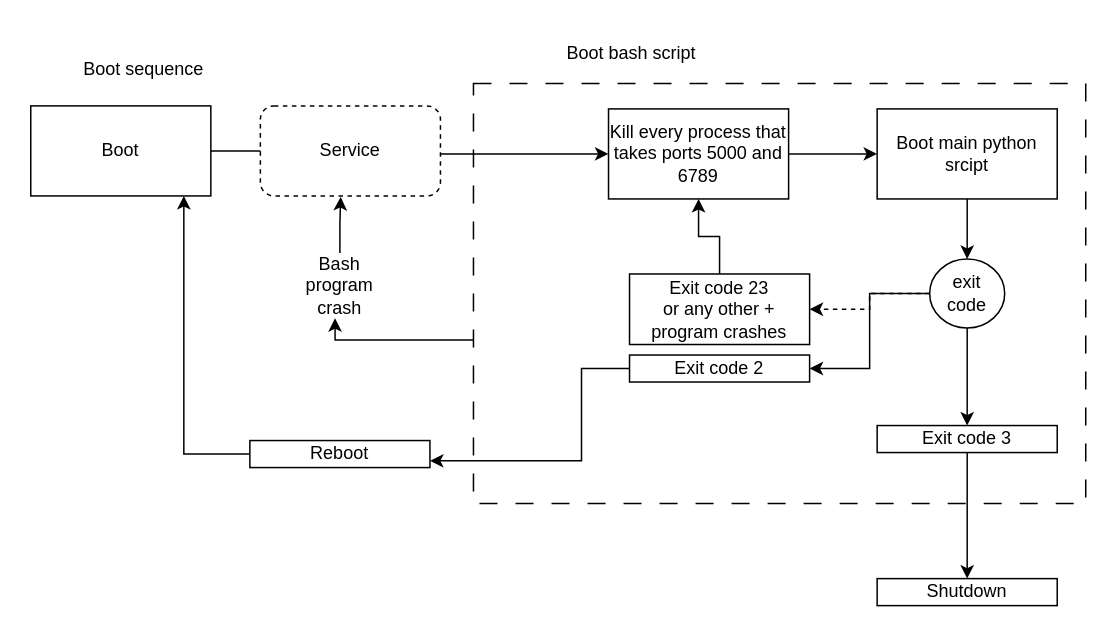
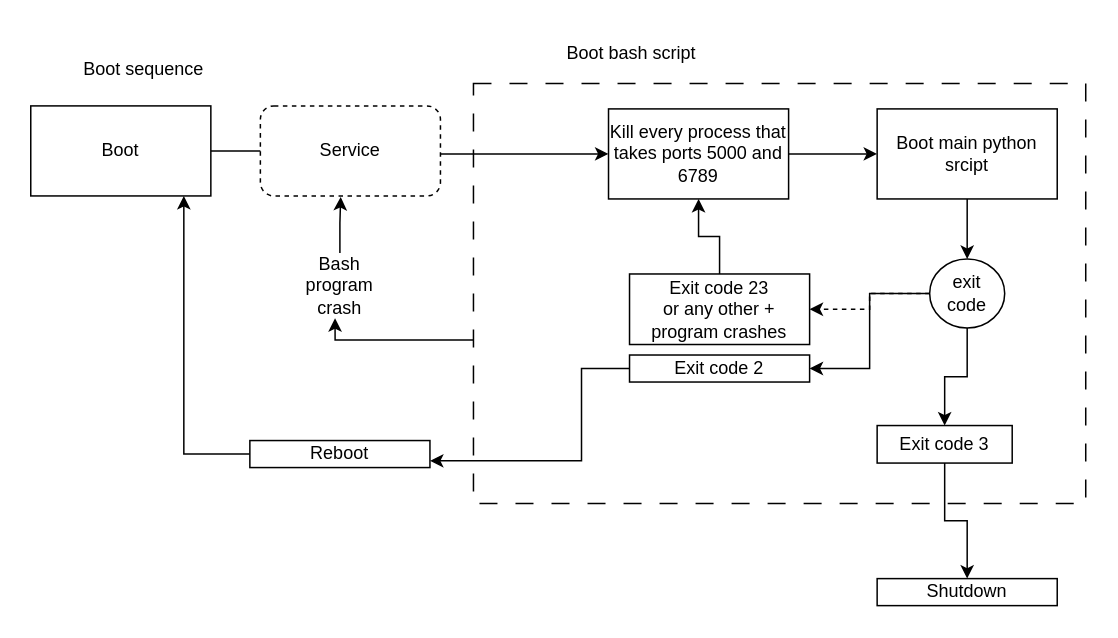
(967, 439) -> (944, 444)
